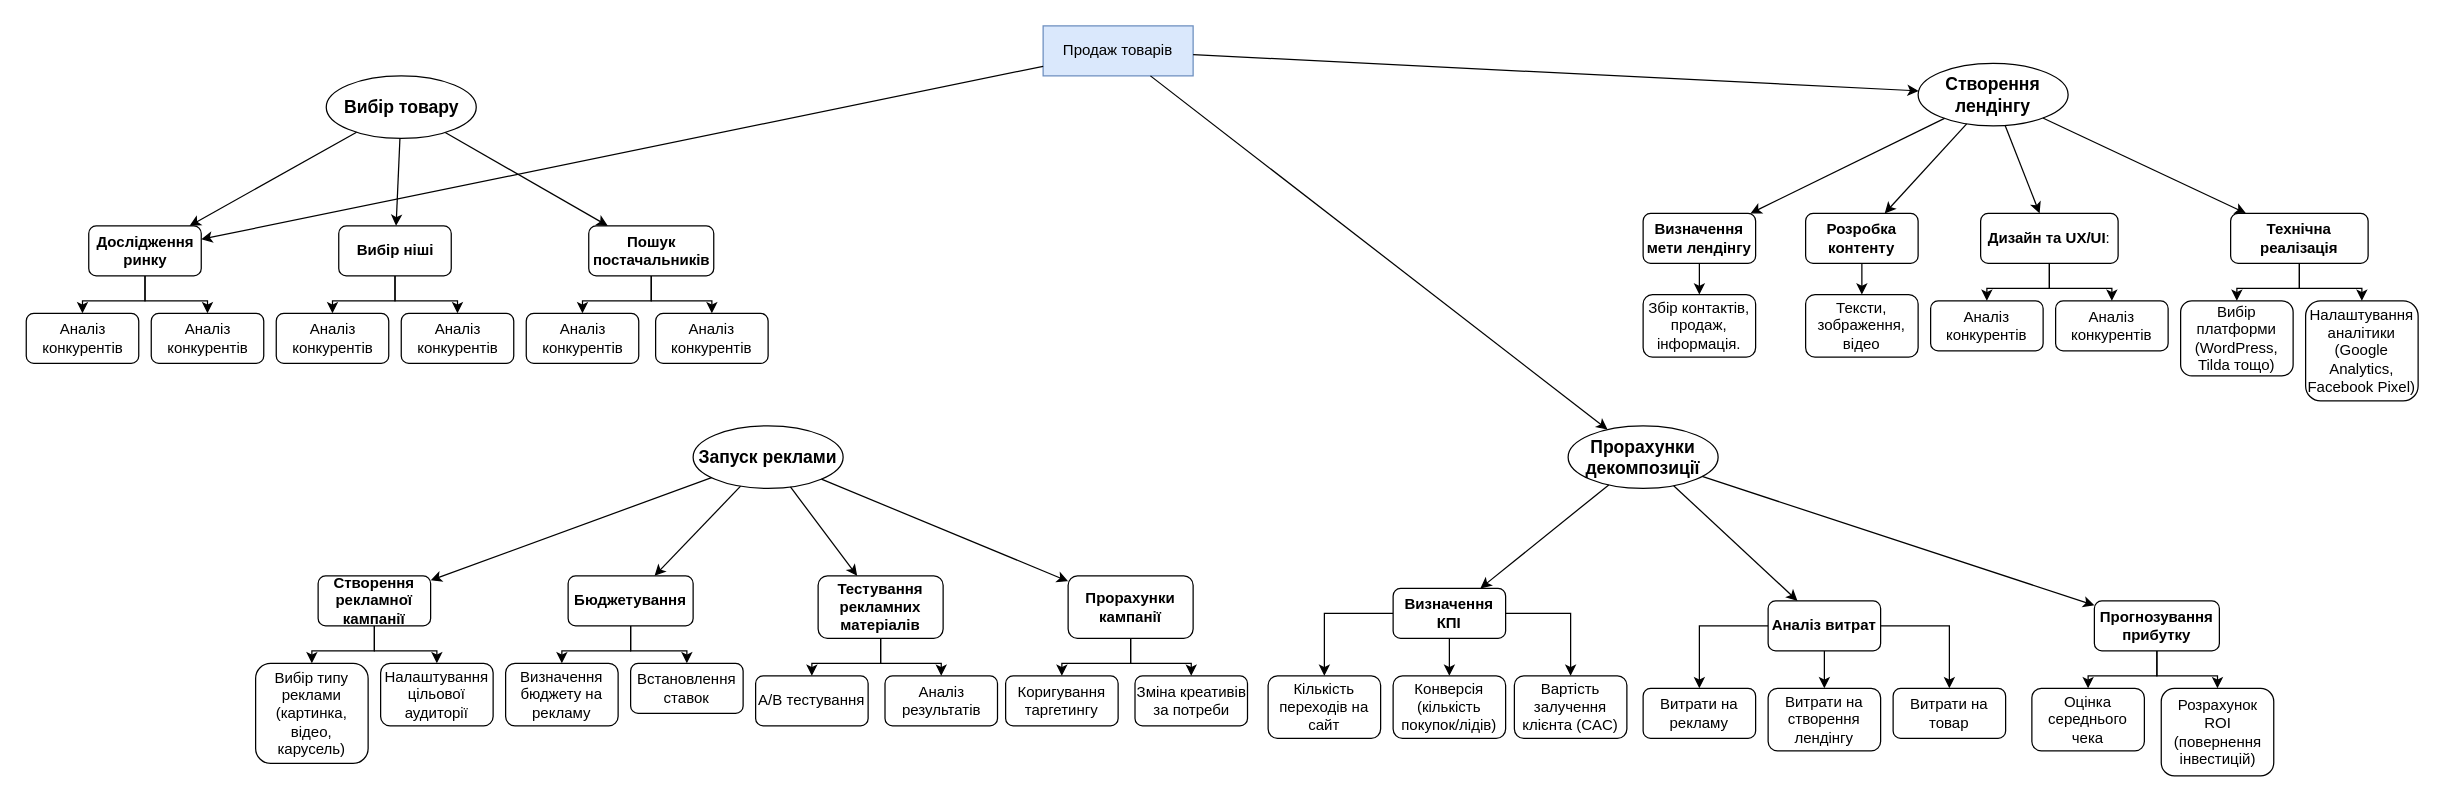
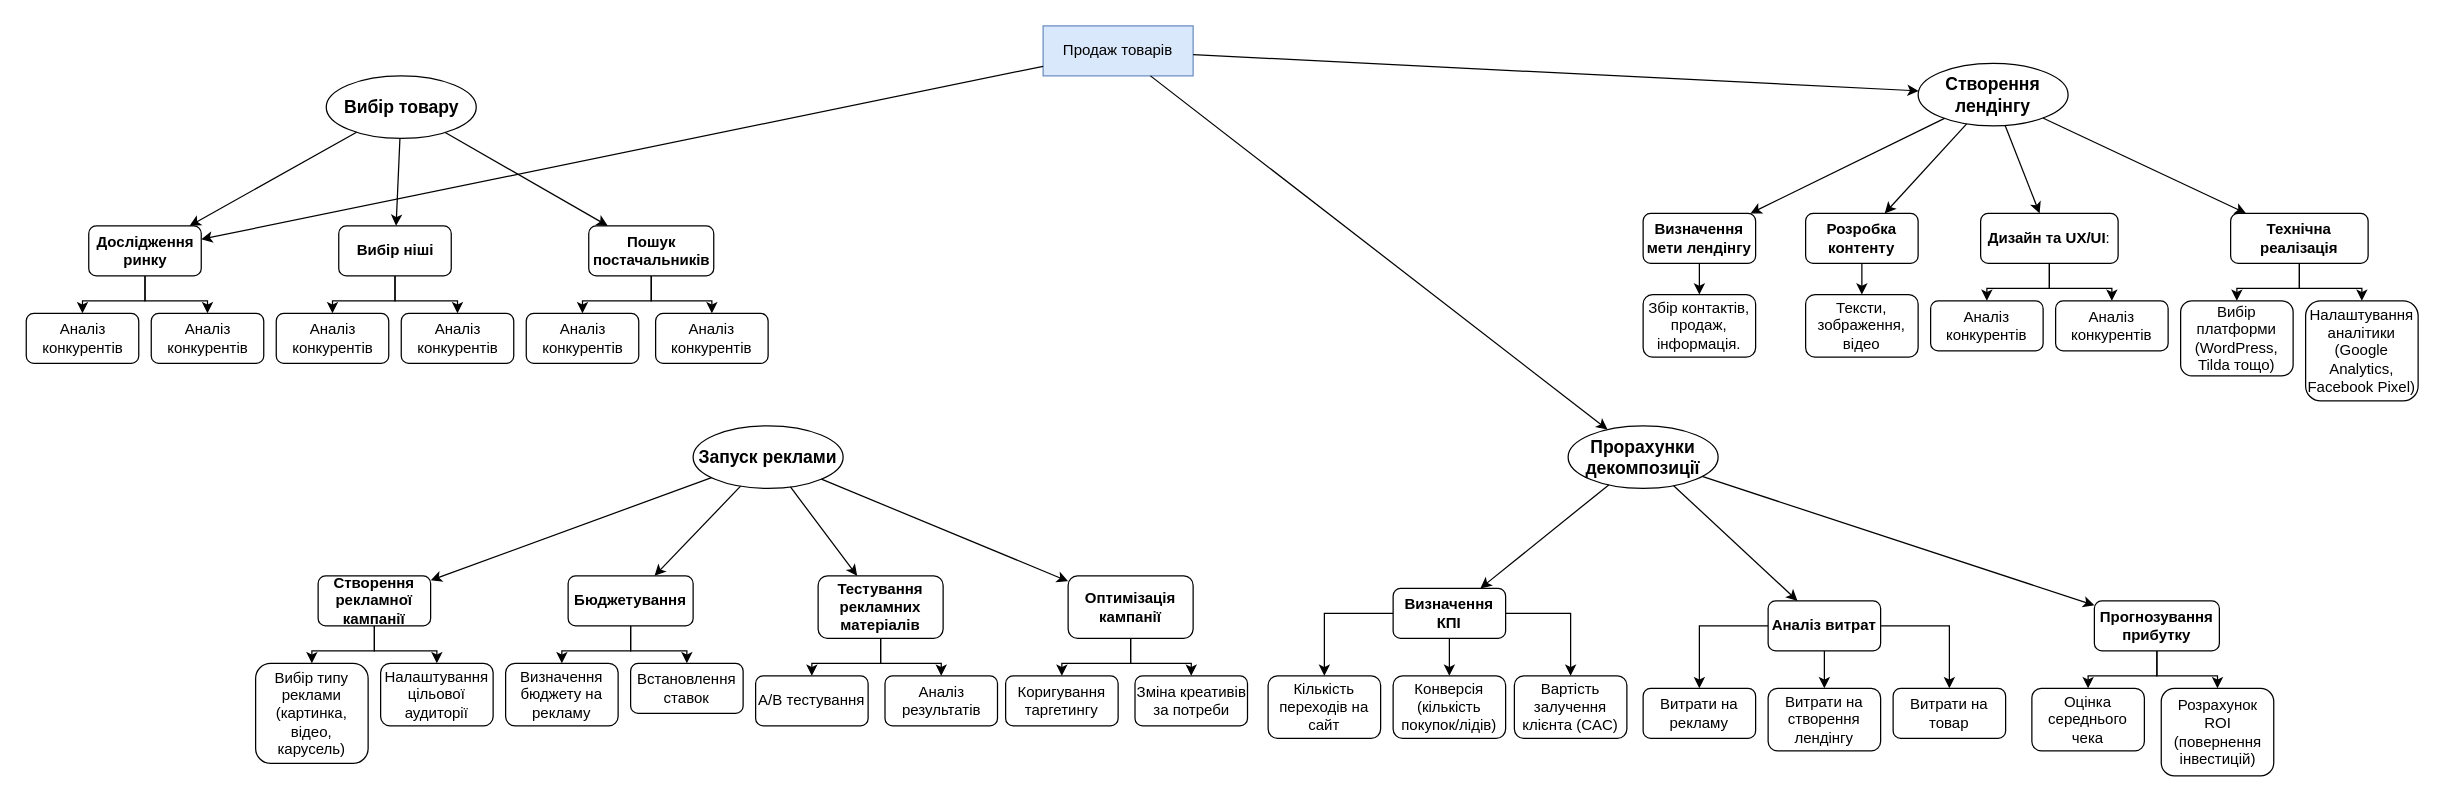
(1131, 607) -> (1131, 607)
